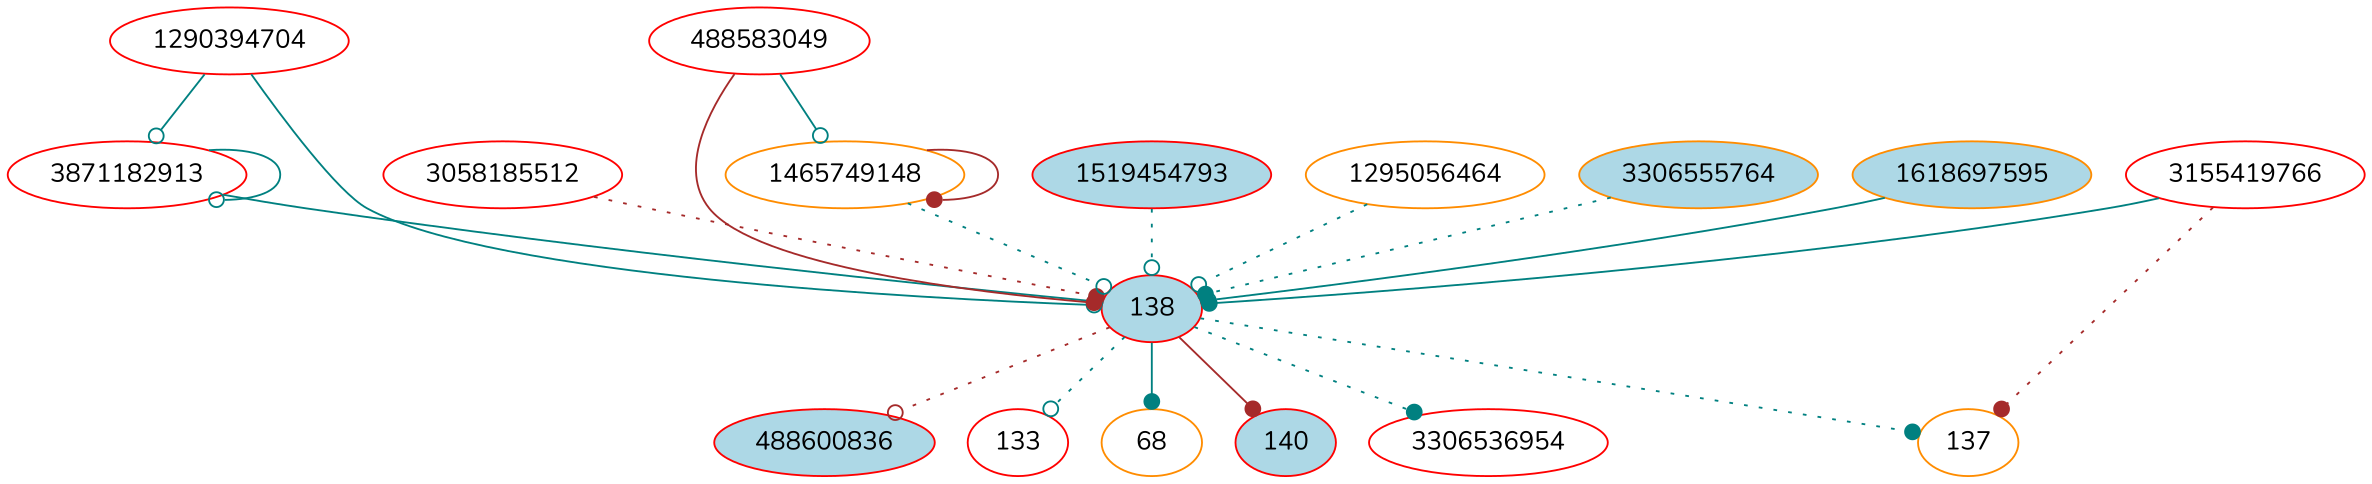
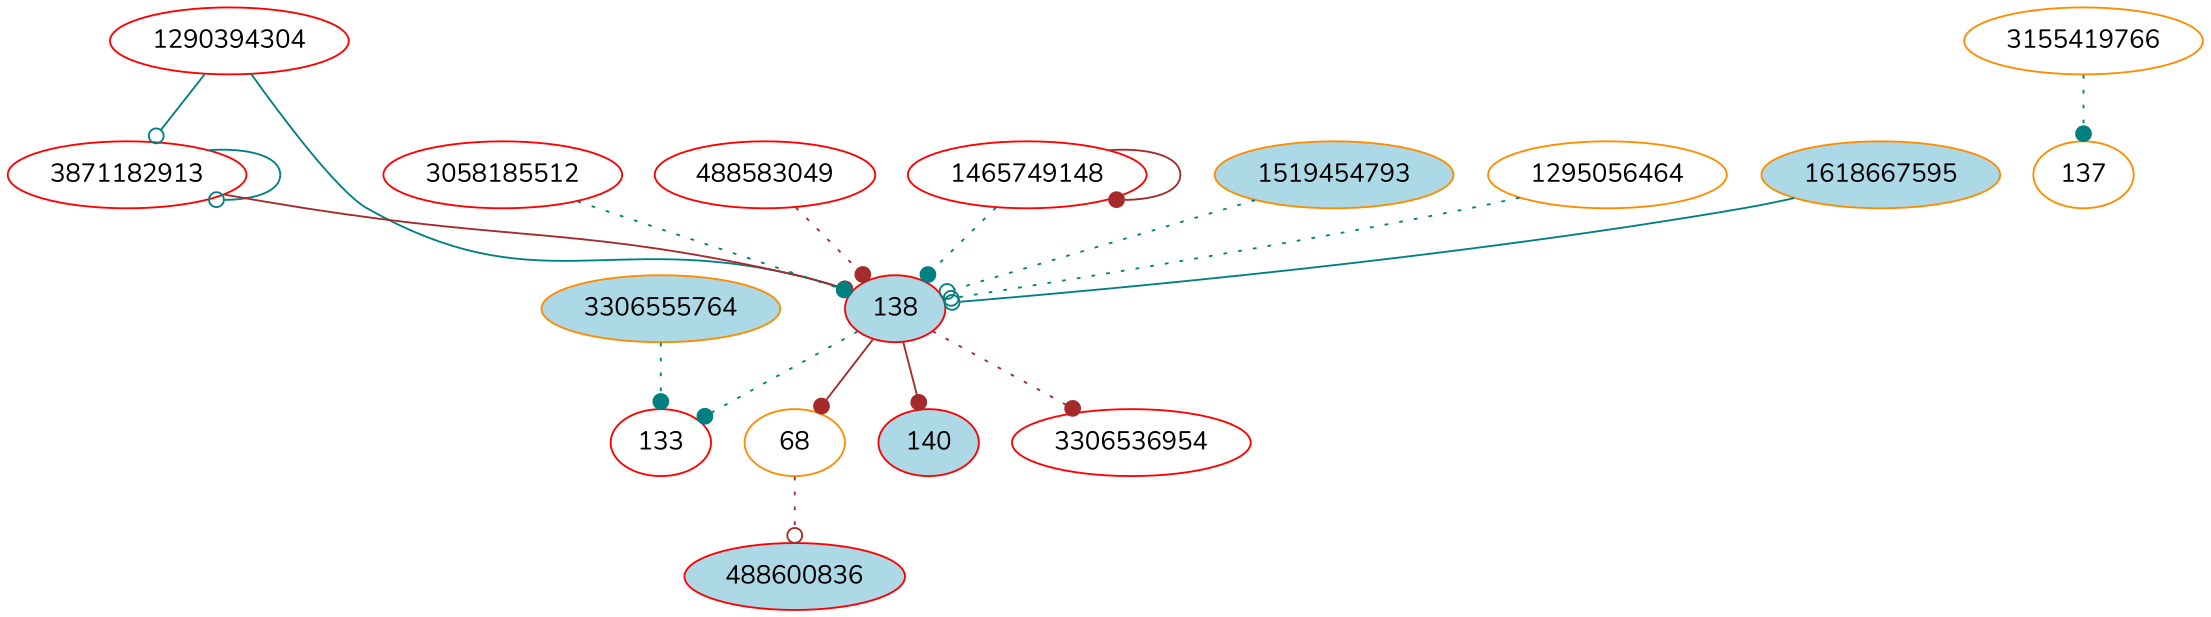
(229, 41) -> (229, 41)
(798, 102) -> none
(845, 175) -> (1027, 175)
(1152, 175) -> (1334, 175)
(1972, 175) -> (1881, 175)
(2245, 175) -> (2083, 41)
(1002, 243) -> (965, 238)
(1412, 245) -> (661, 368)
(841, 247) -> (707, 244)
(654, 254) -> (532, 234)
(820, 261) -> (826, 238)
(1689, 263) -> none
(2110, 306) -> (2083, 101)
(1006, 368) -> (795, 502)
(1152, 368) -> (850, 370)
(1301, 368) -> (999, 368)
(1091, 370) -> (785, 372)
(1553, 374) -> none
